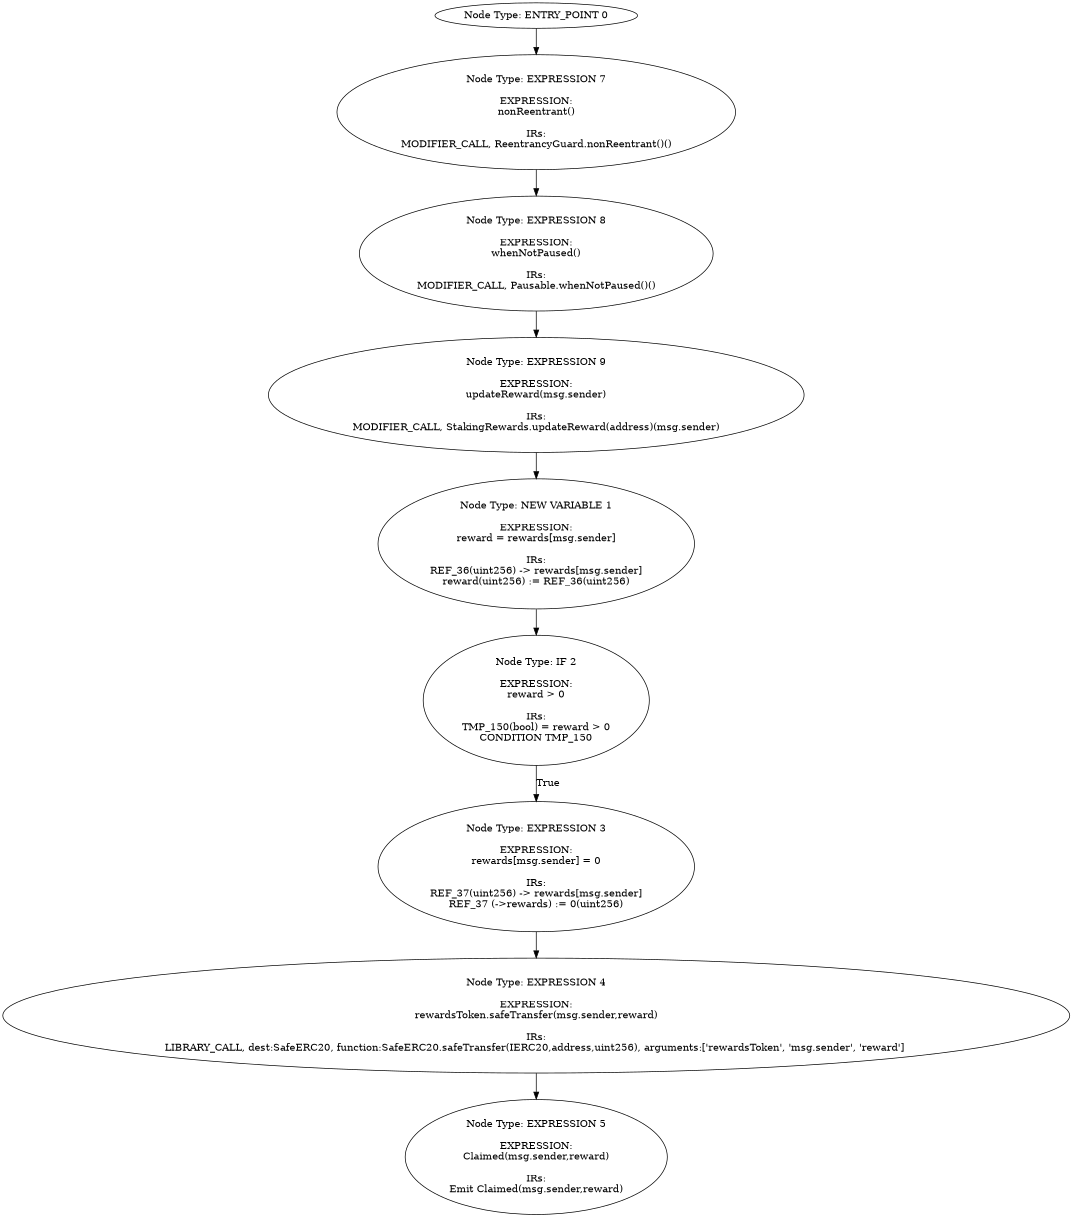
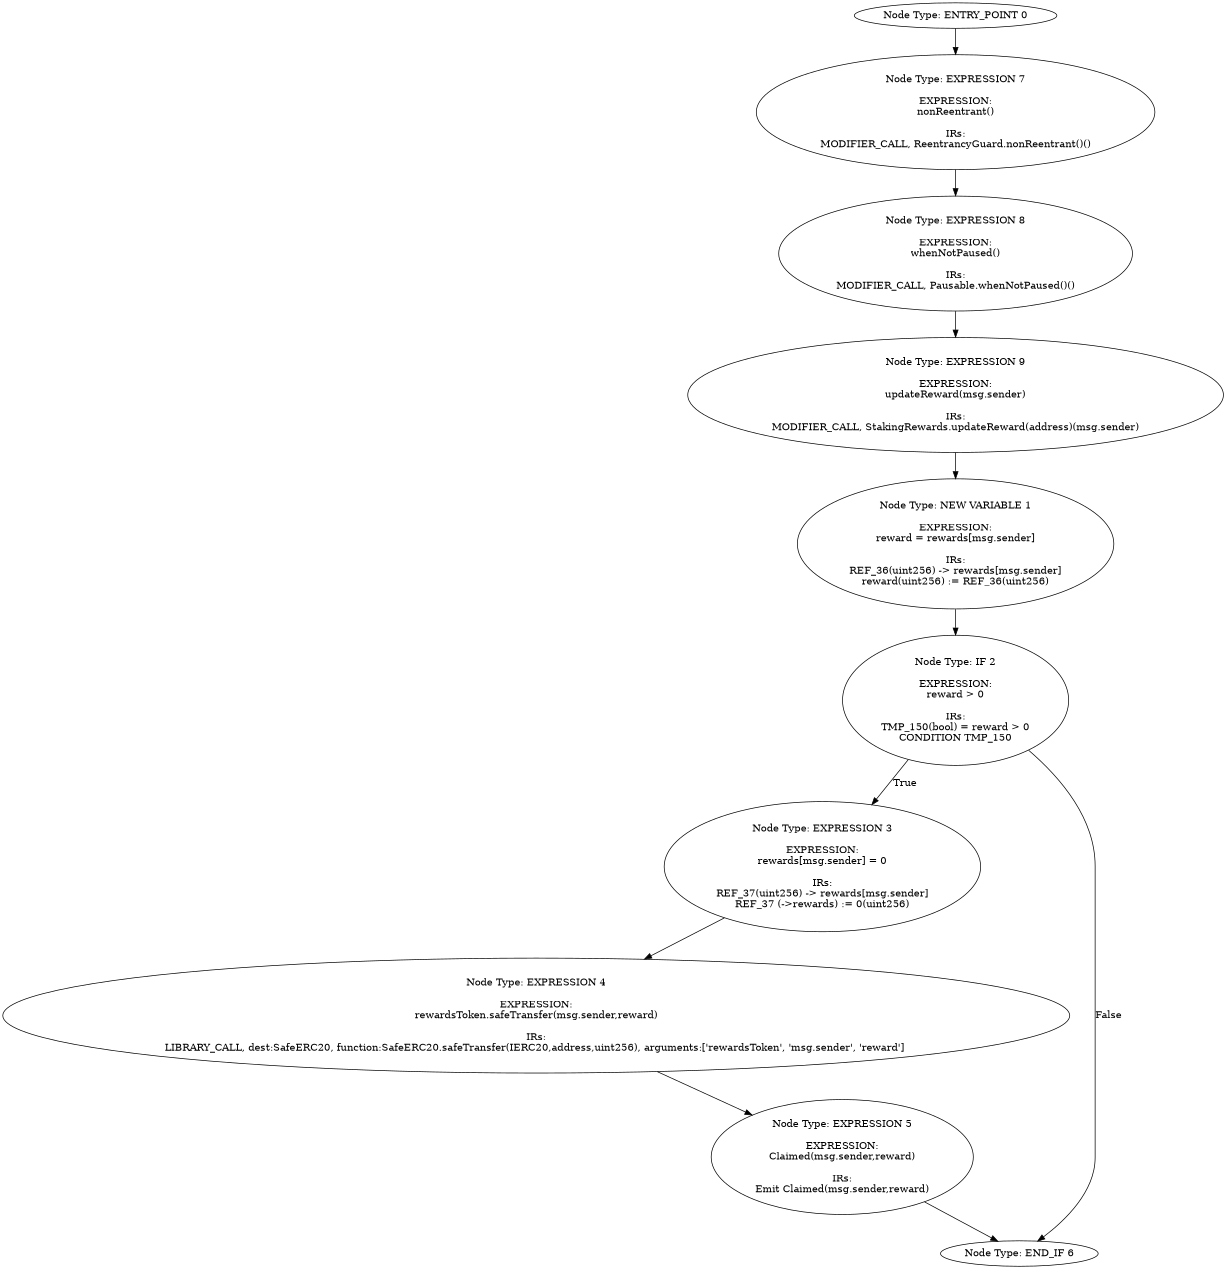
none -> (1019, 1254)
